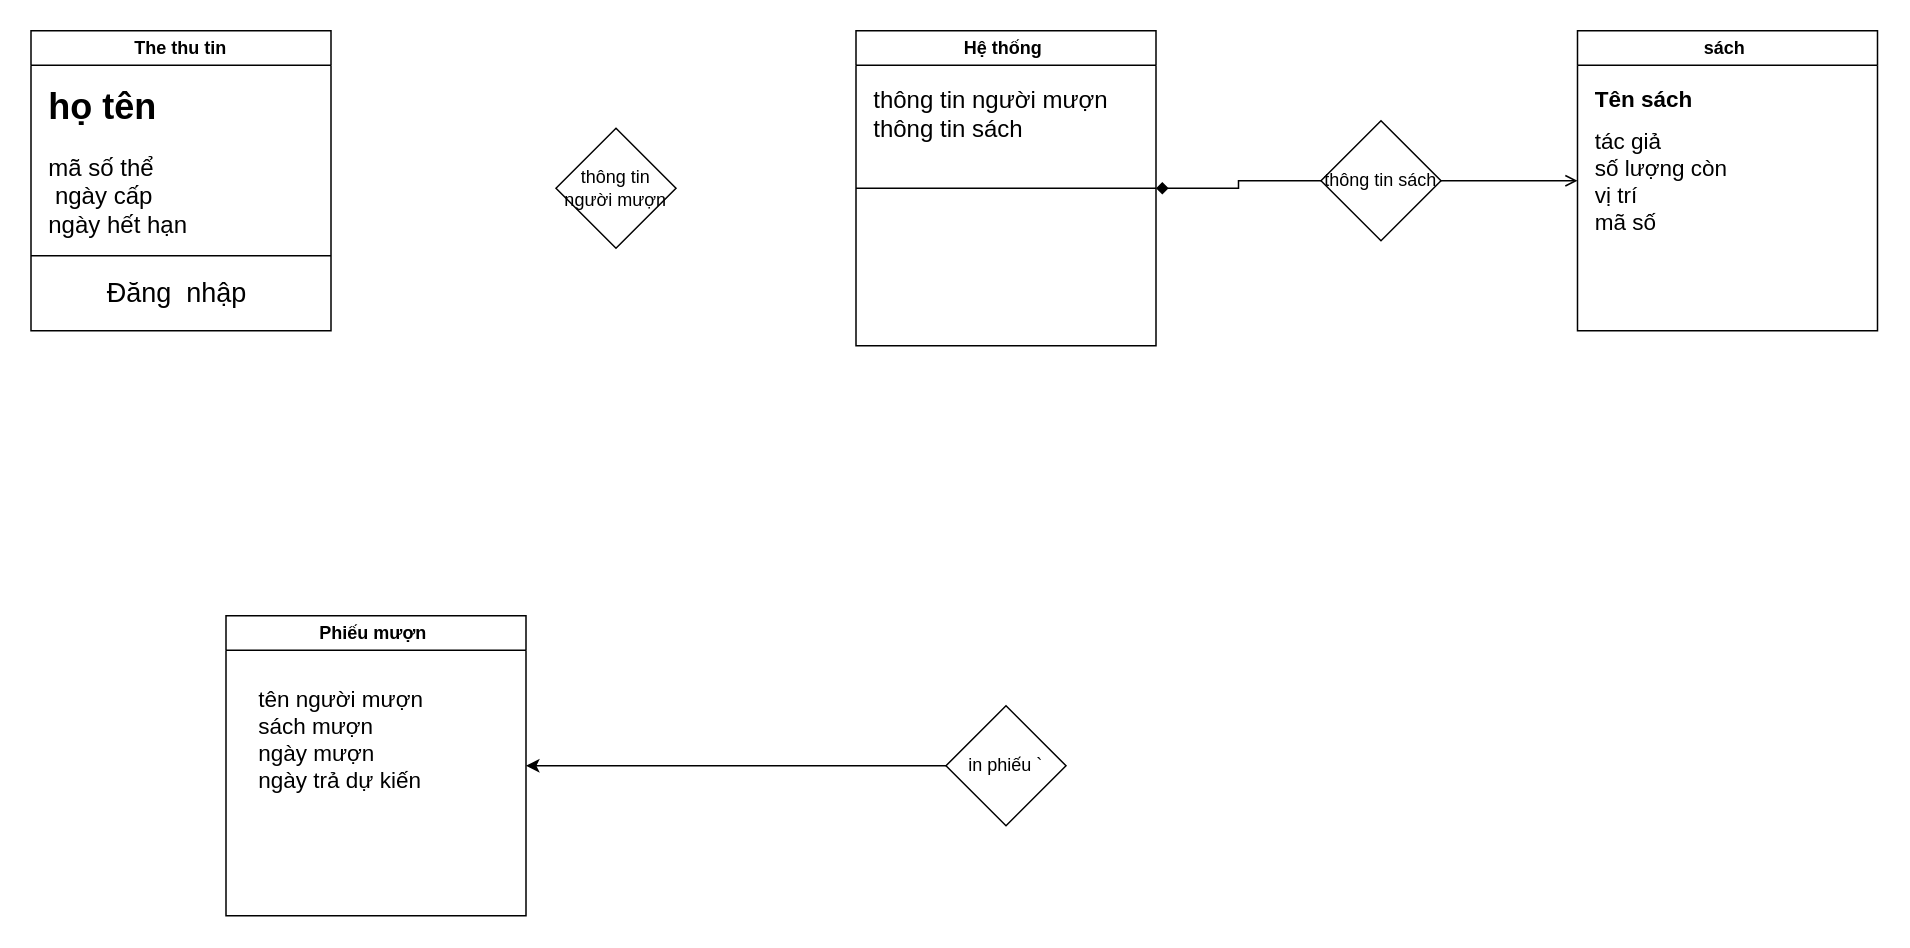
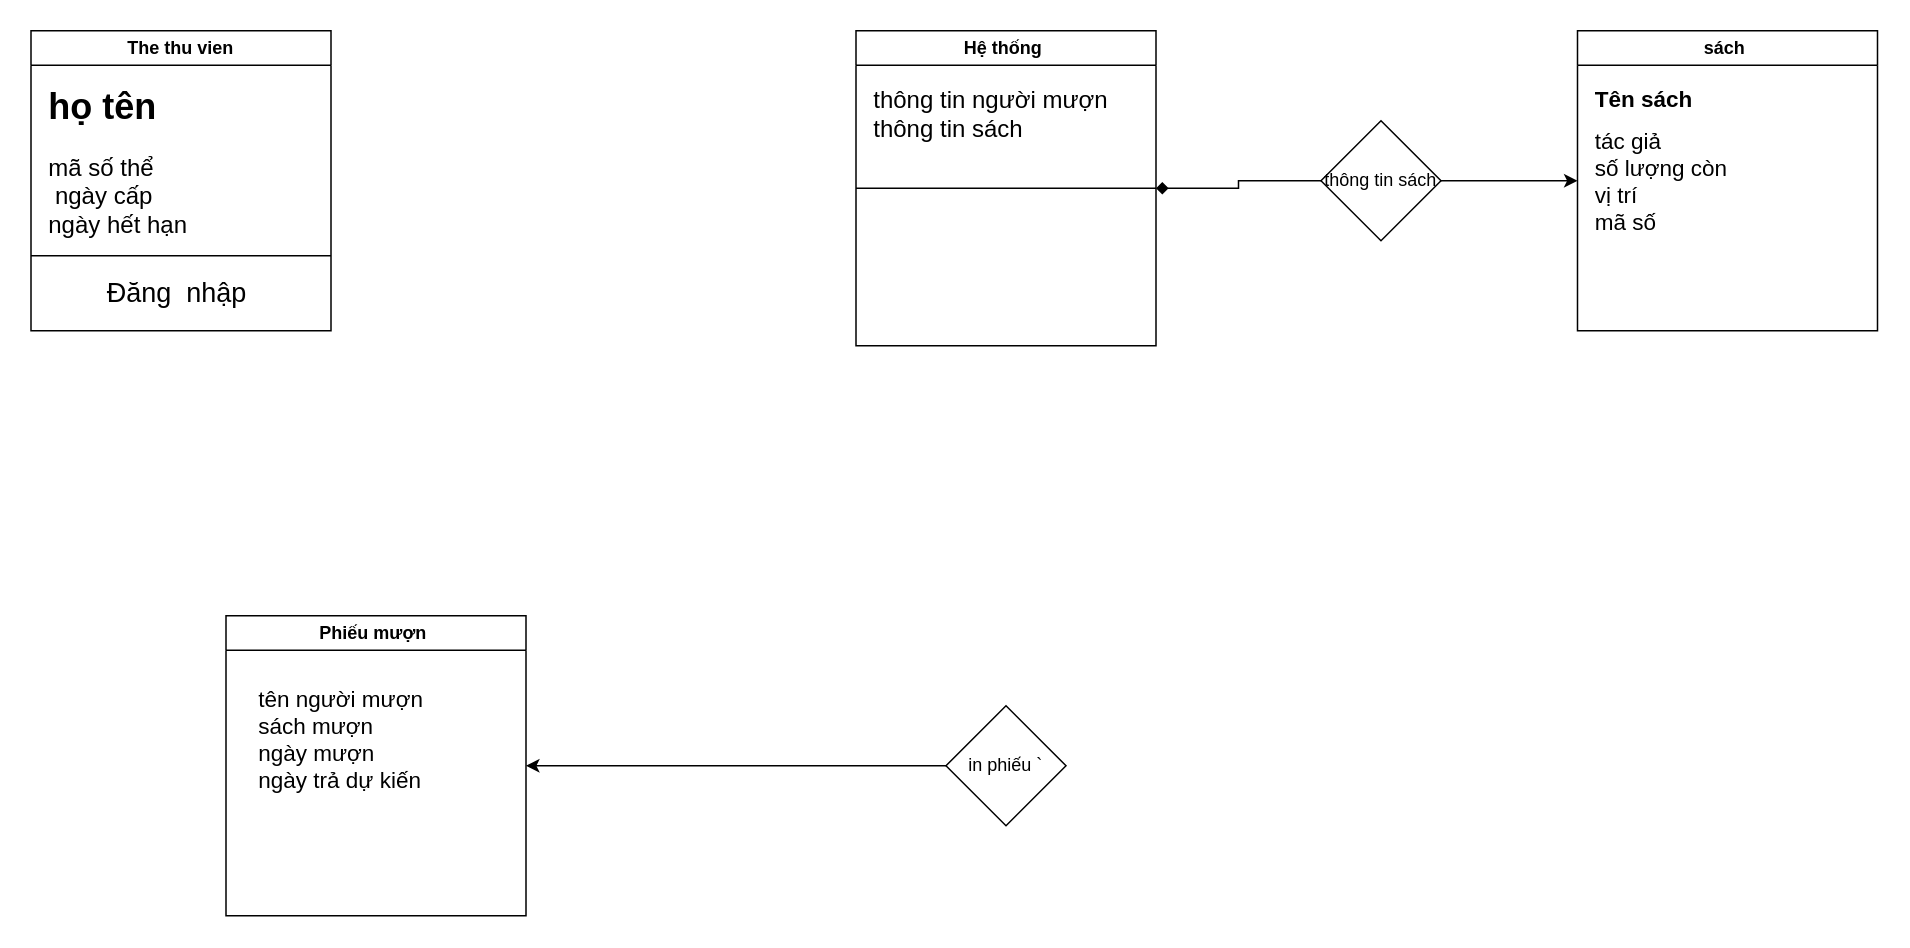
(181, 49) -> (181, 49)
(1568, 181) -> (1566, 181)
(616, 188) -> none
